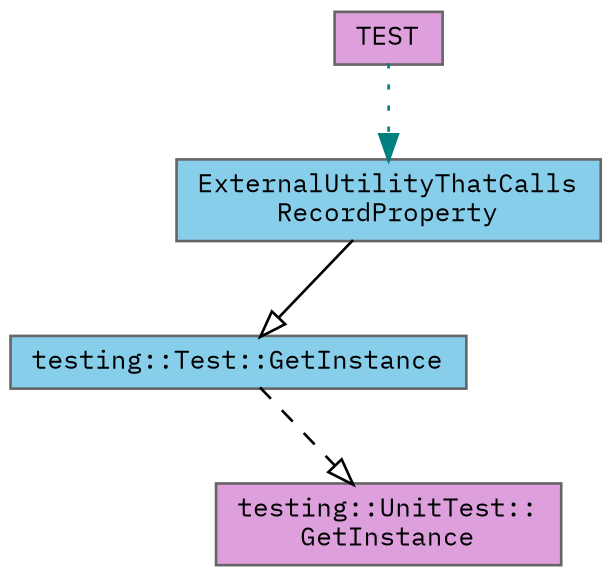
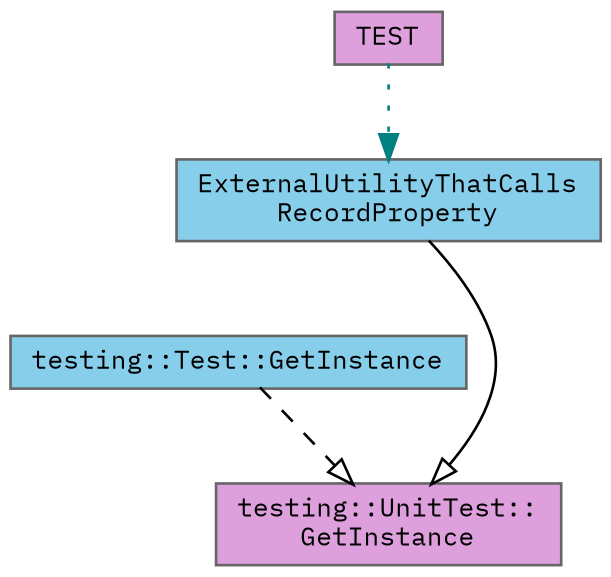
(316, 279) -> (494, 349)
